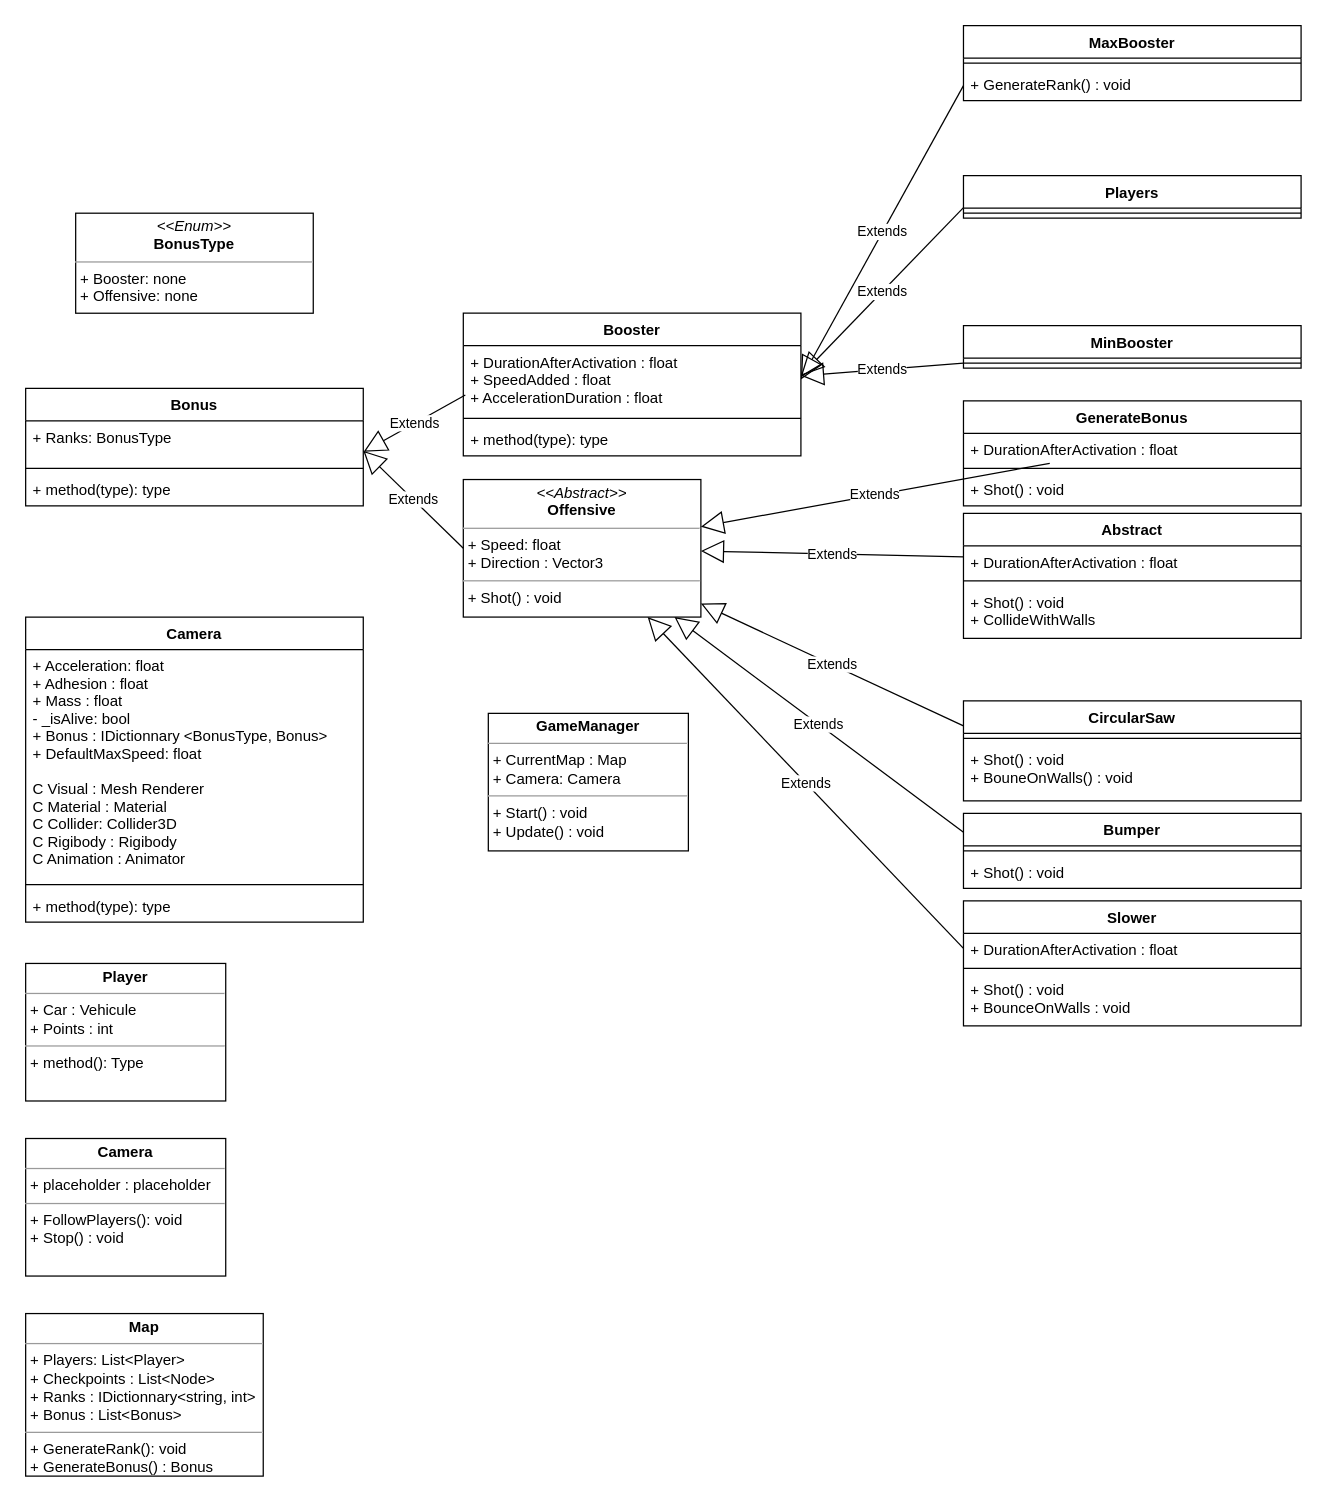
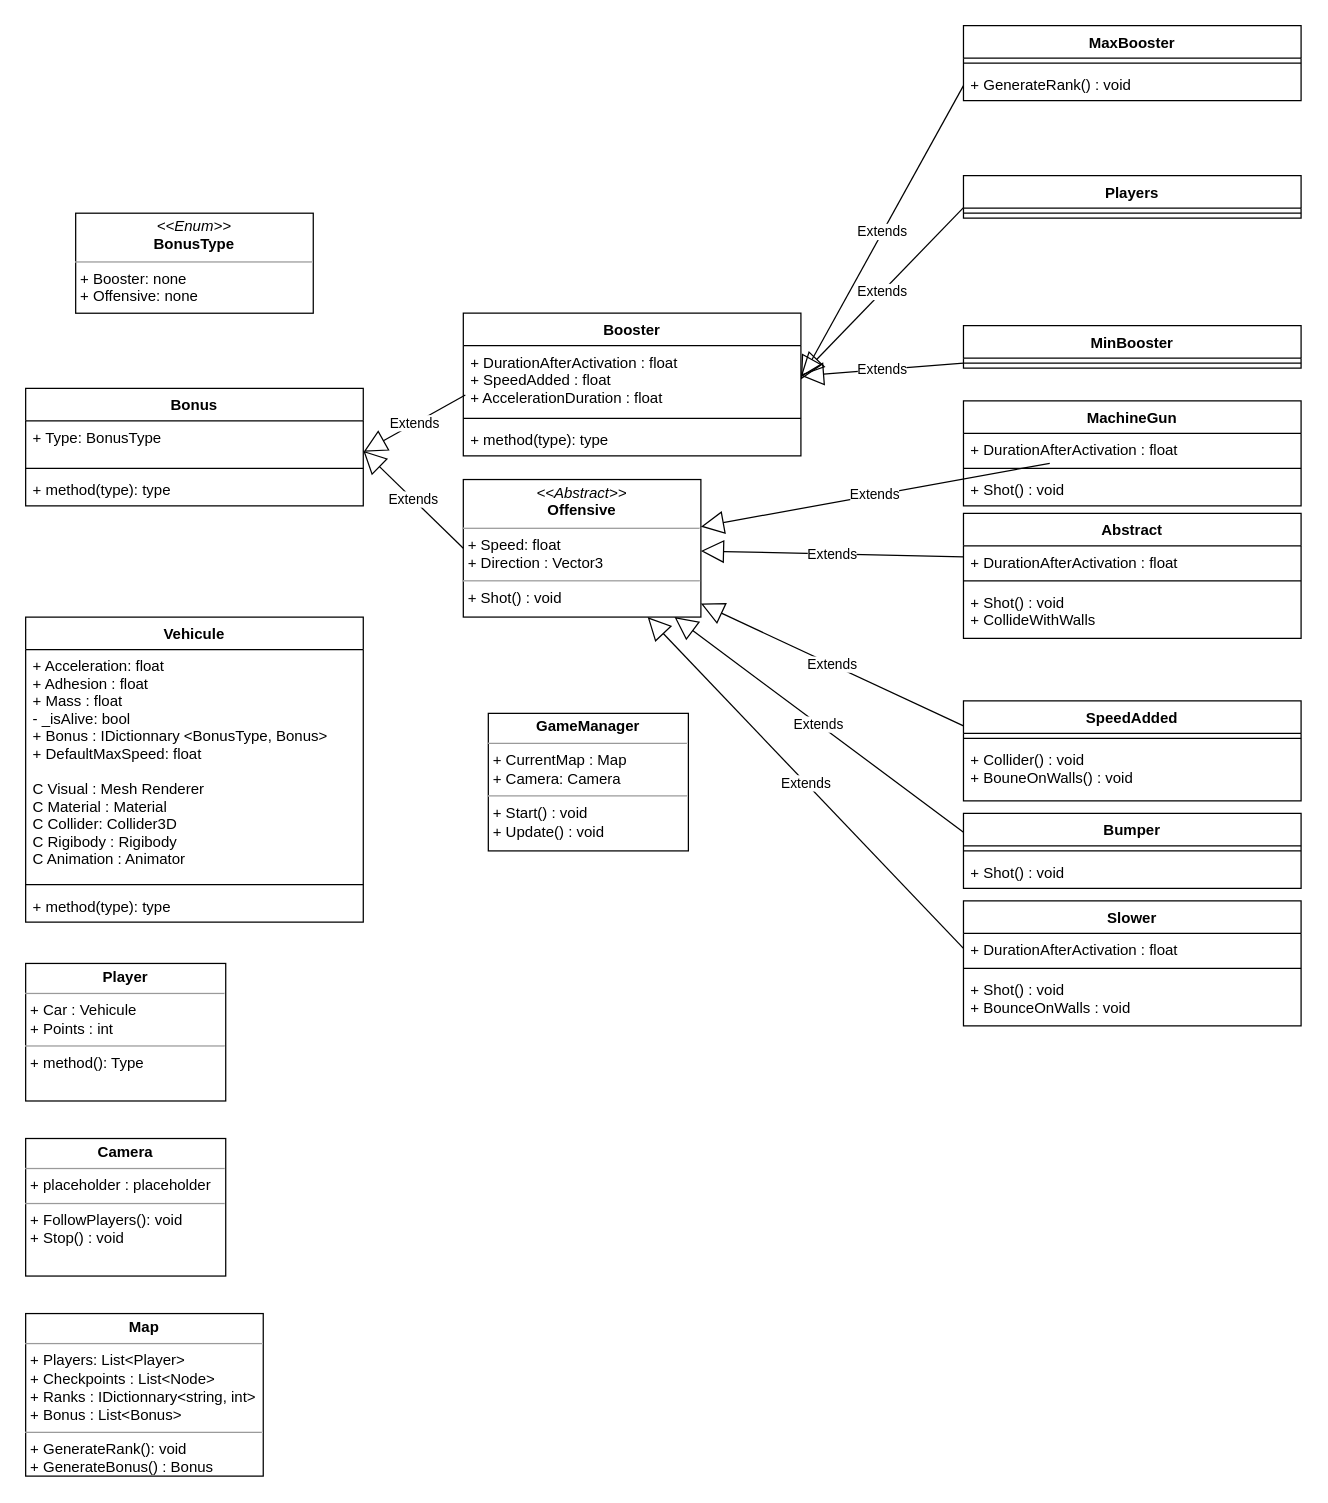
(1131, 418) -> (1131, 418)
(102, 438) -> (98, 438)
(194, 634) -> (194, 634)
(1131, 718) -> (1131, 718)
(1023, 760) -> (1034, 760)
